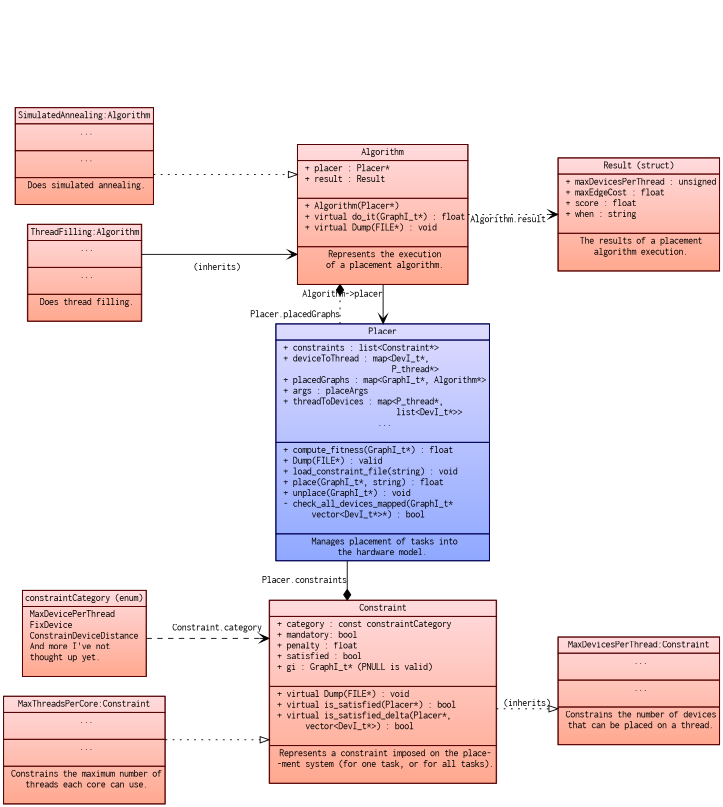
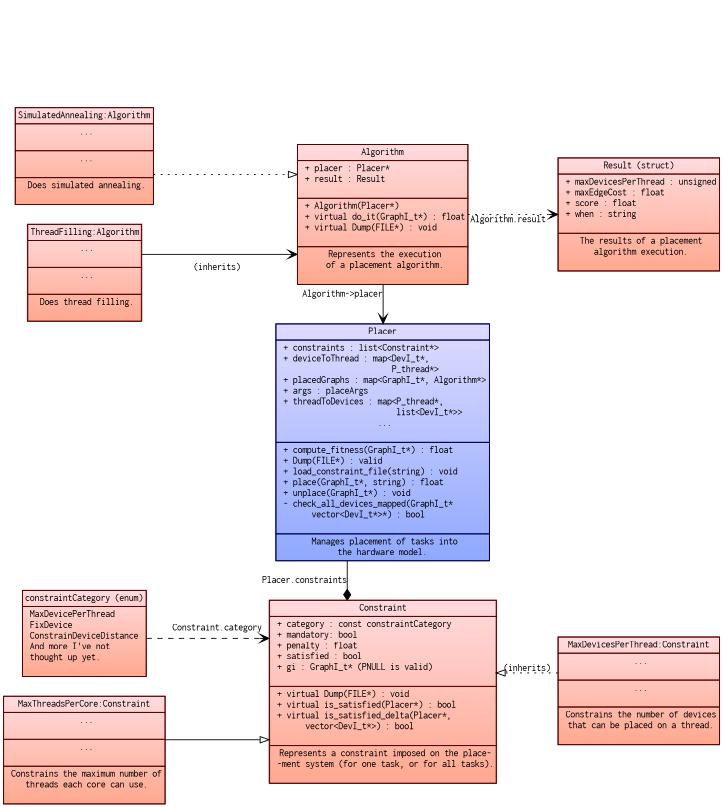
(340, 309) -> none
(523, 709) -> (531, 673)
(213, 740) -> (213, 740)
